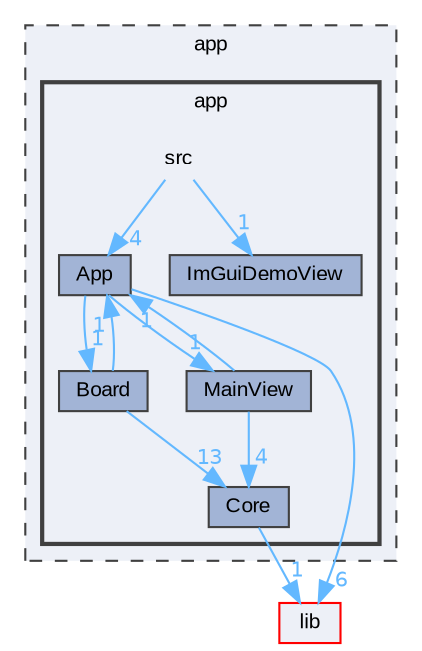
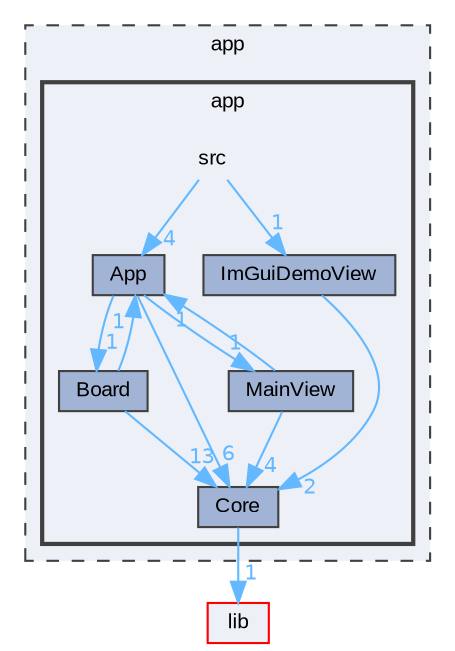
(332, 373) -> (179, 382)
none -> (378, 396)
